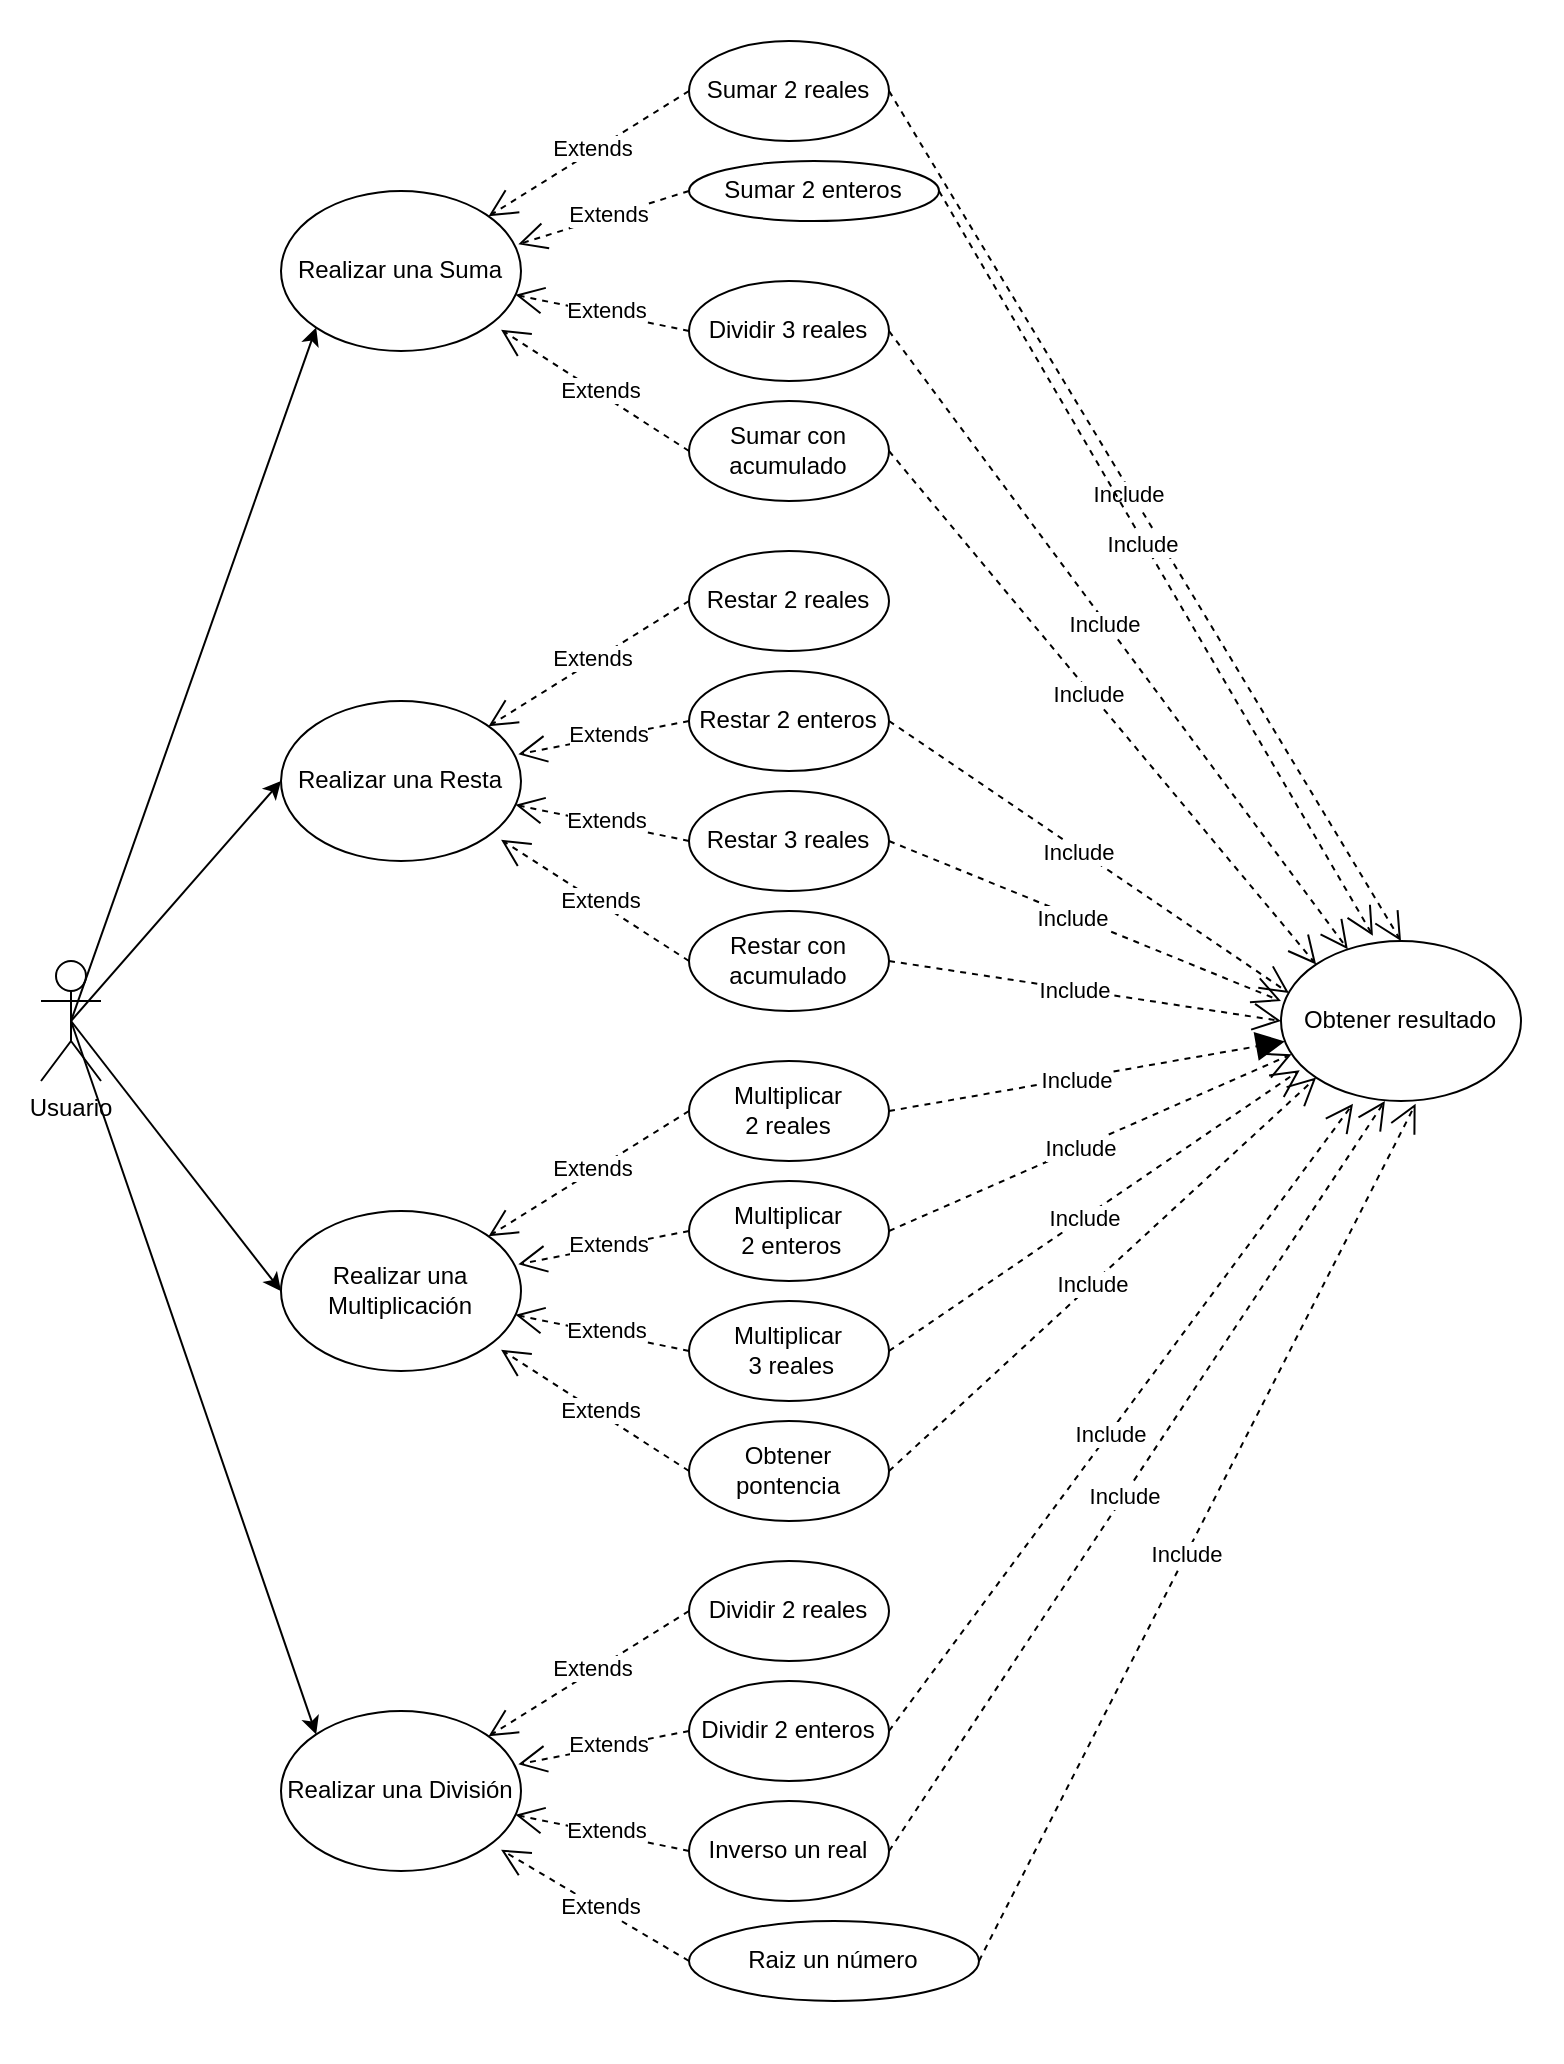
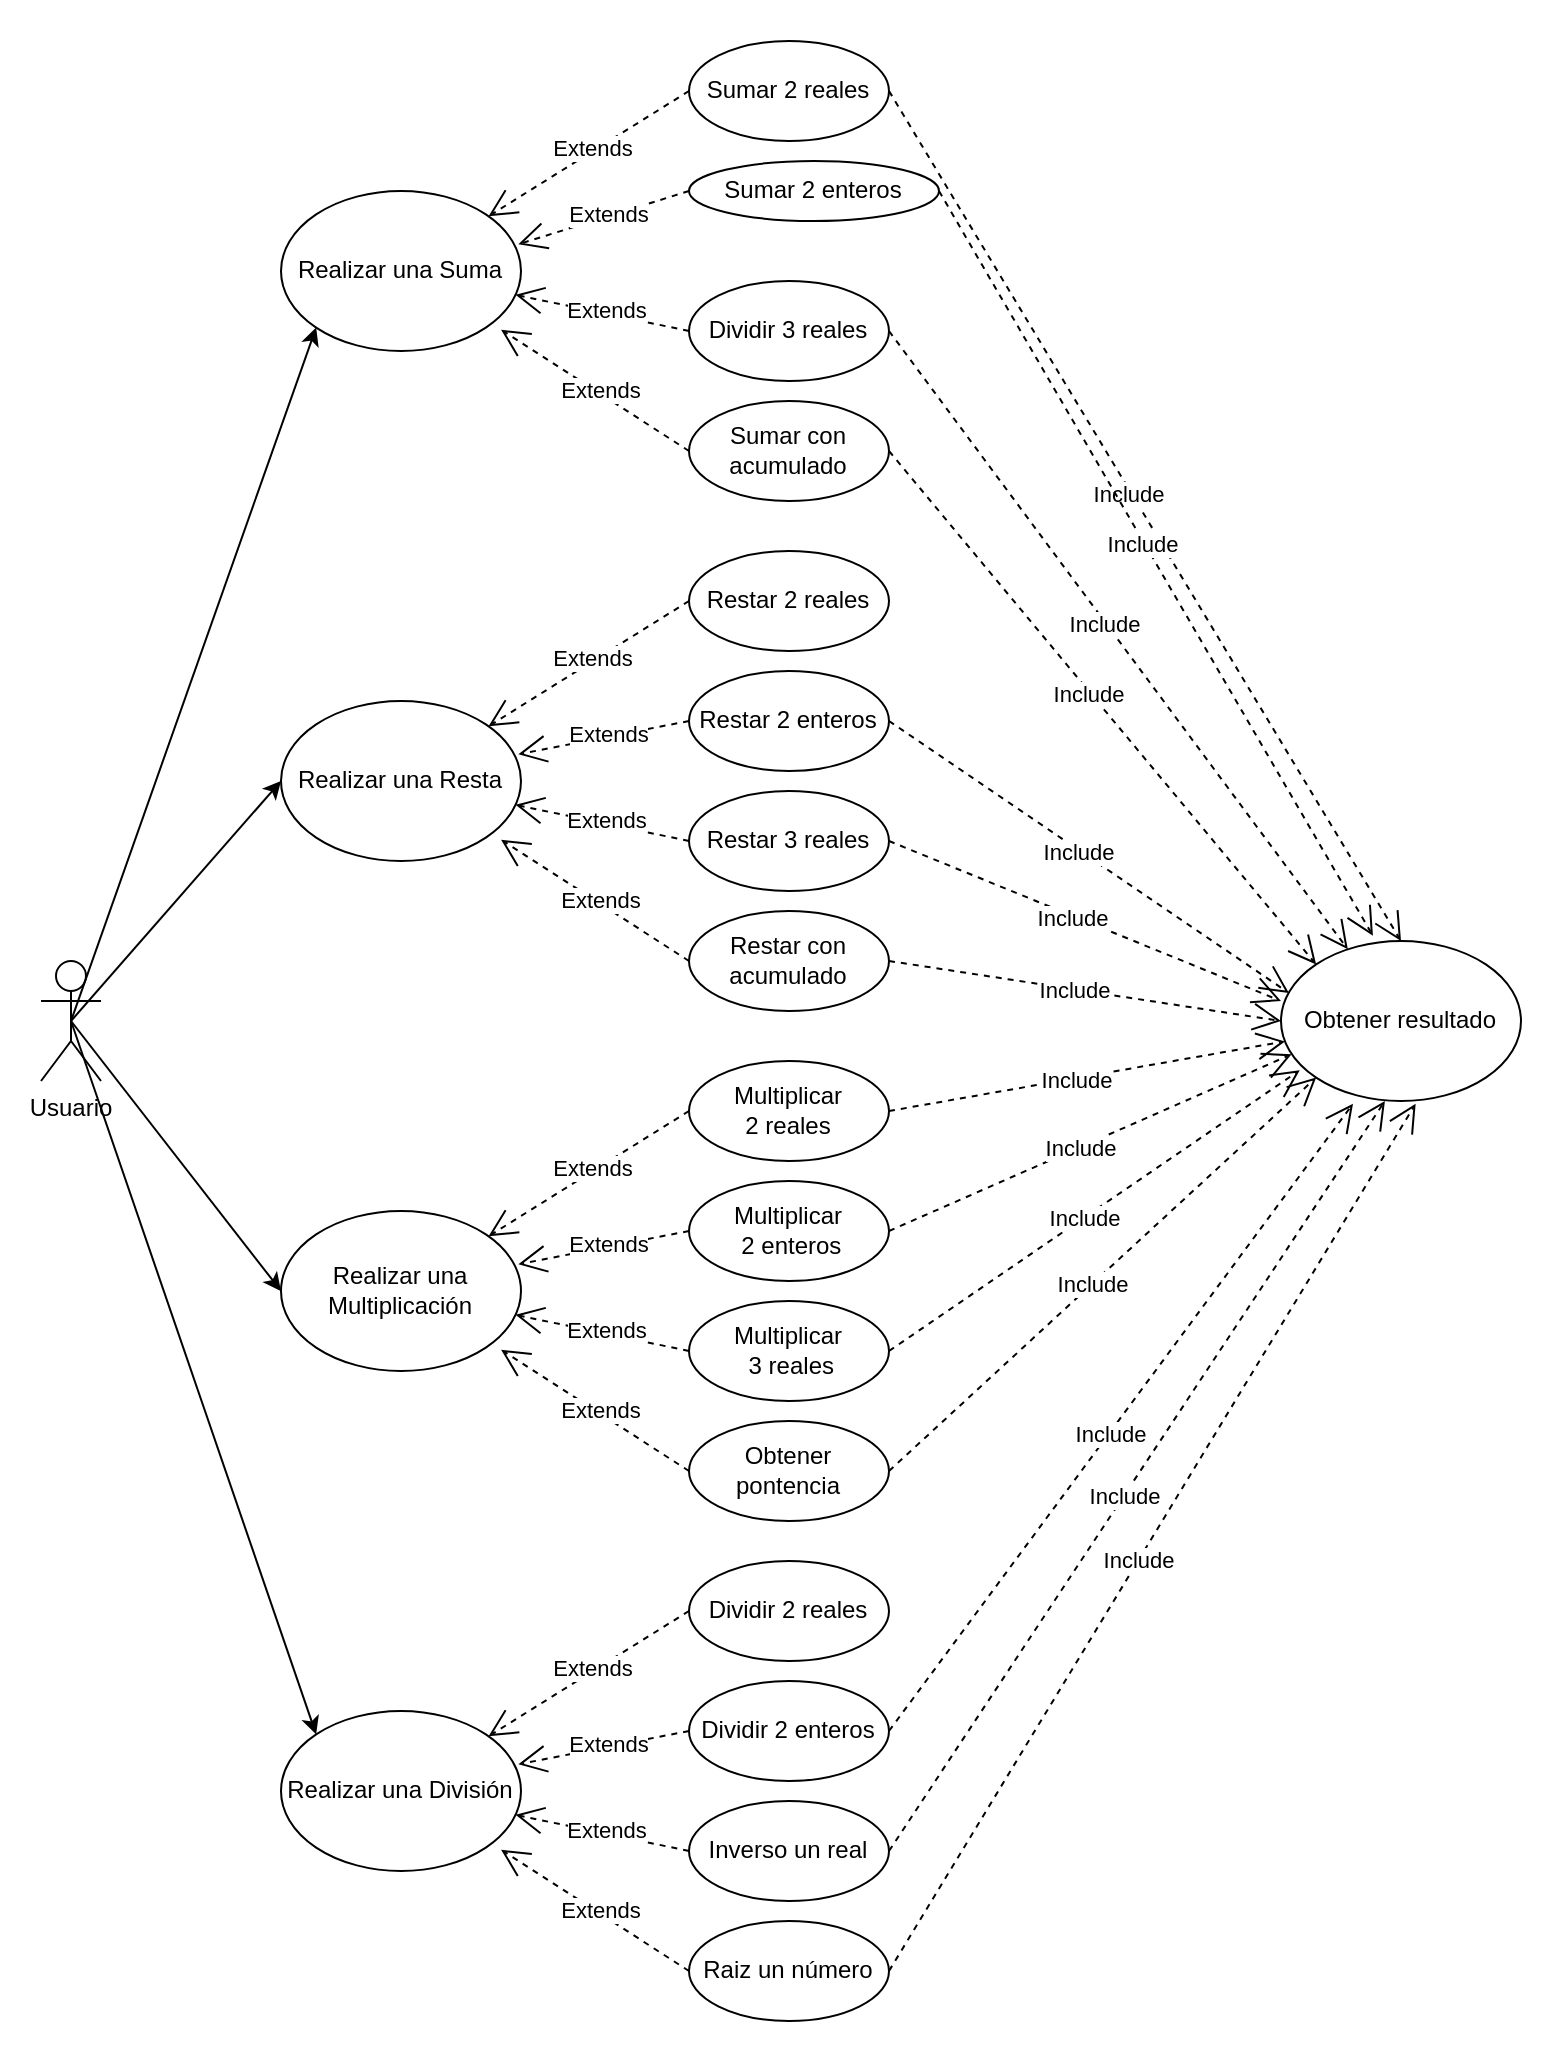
(1256, 1046) -> (1267, 1045)
(834, 1961) -> (789, 1971)
